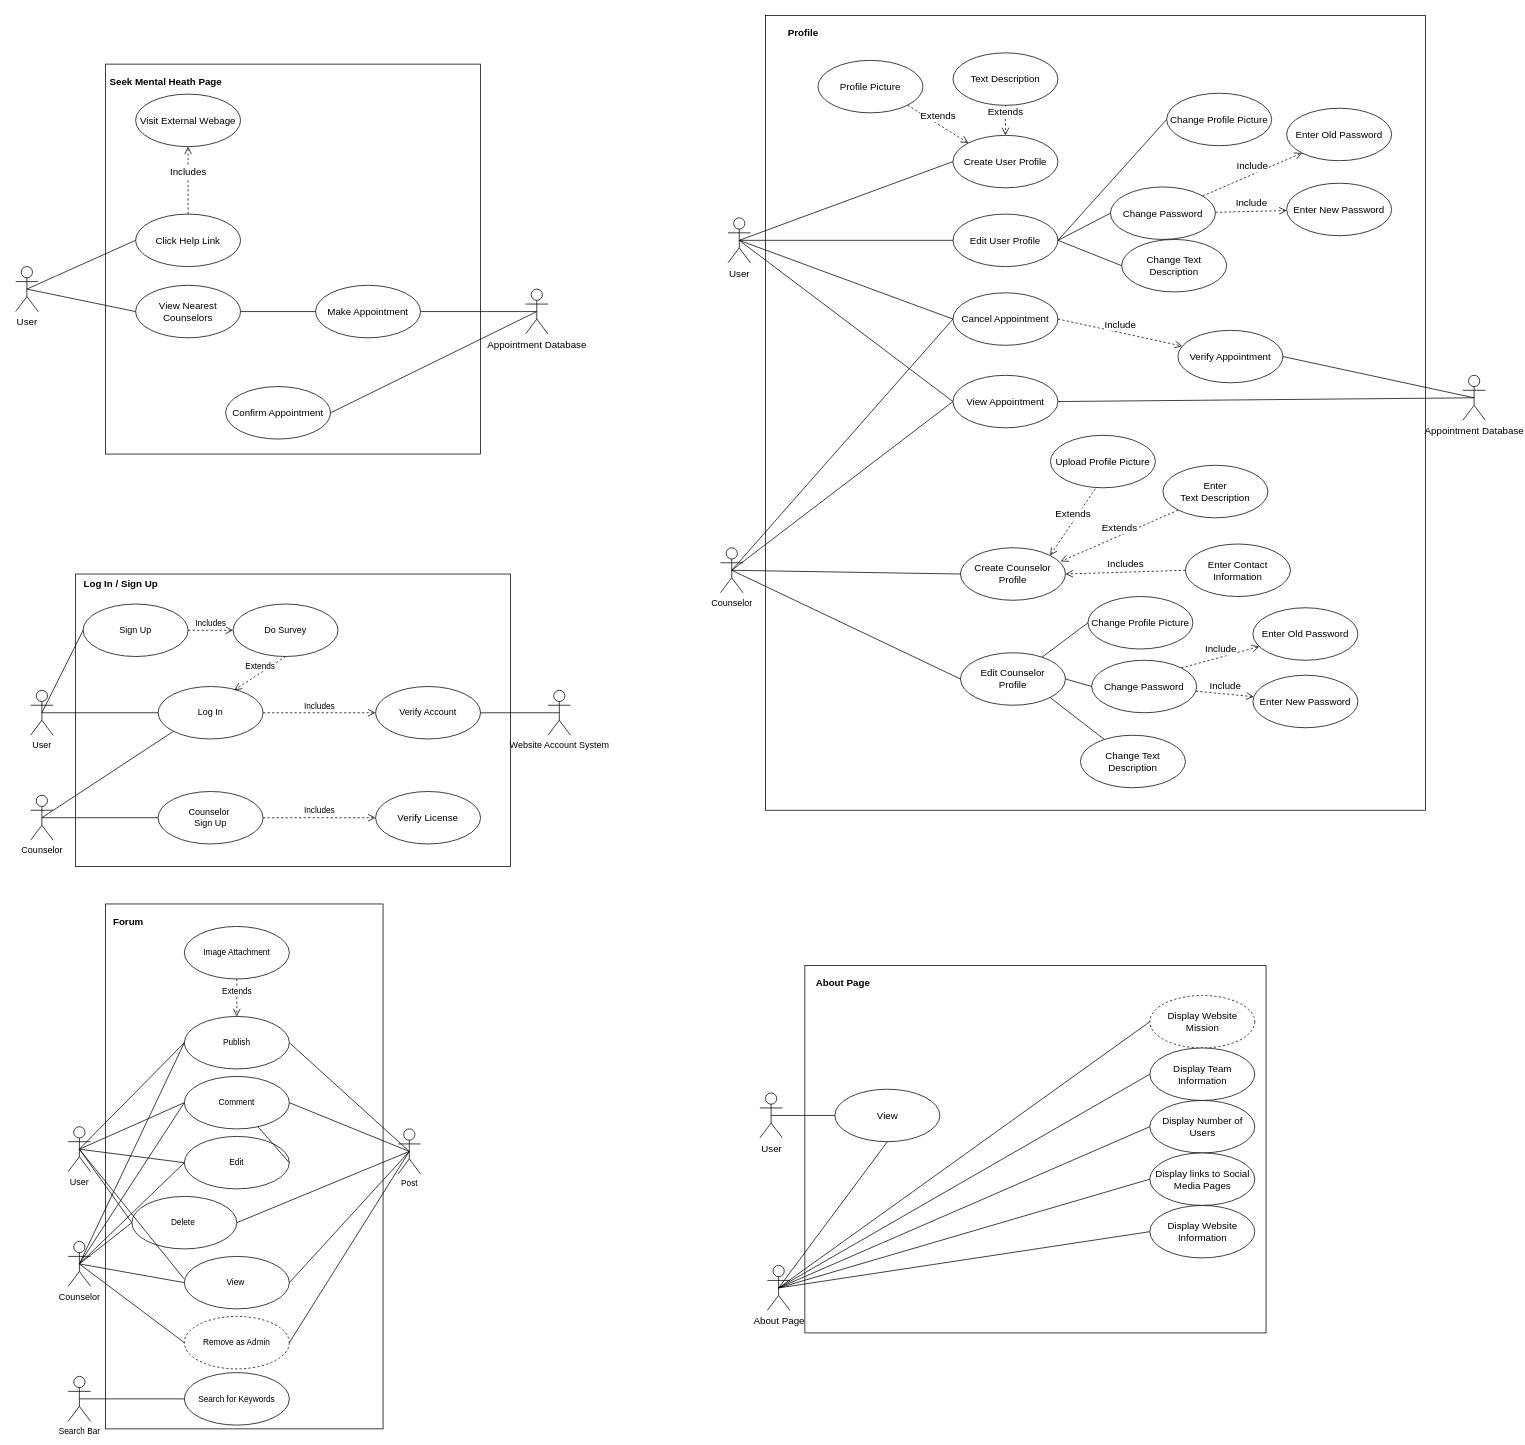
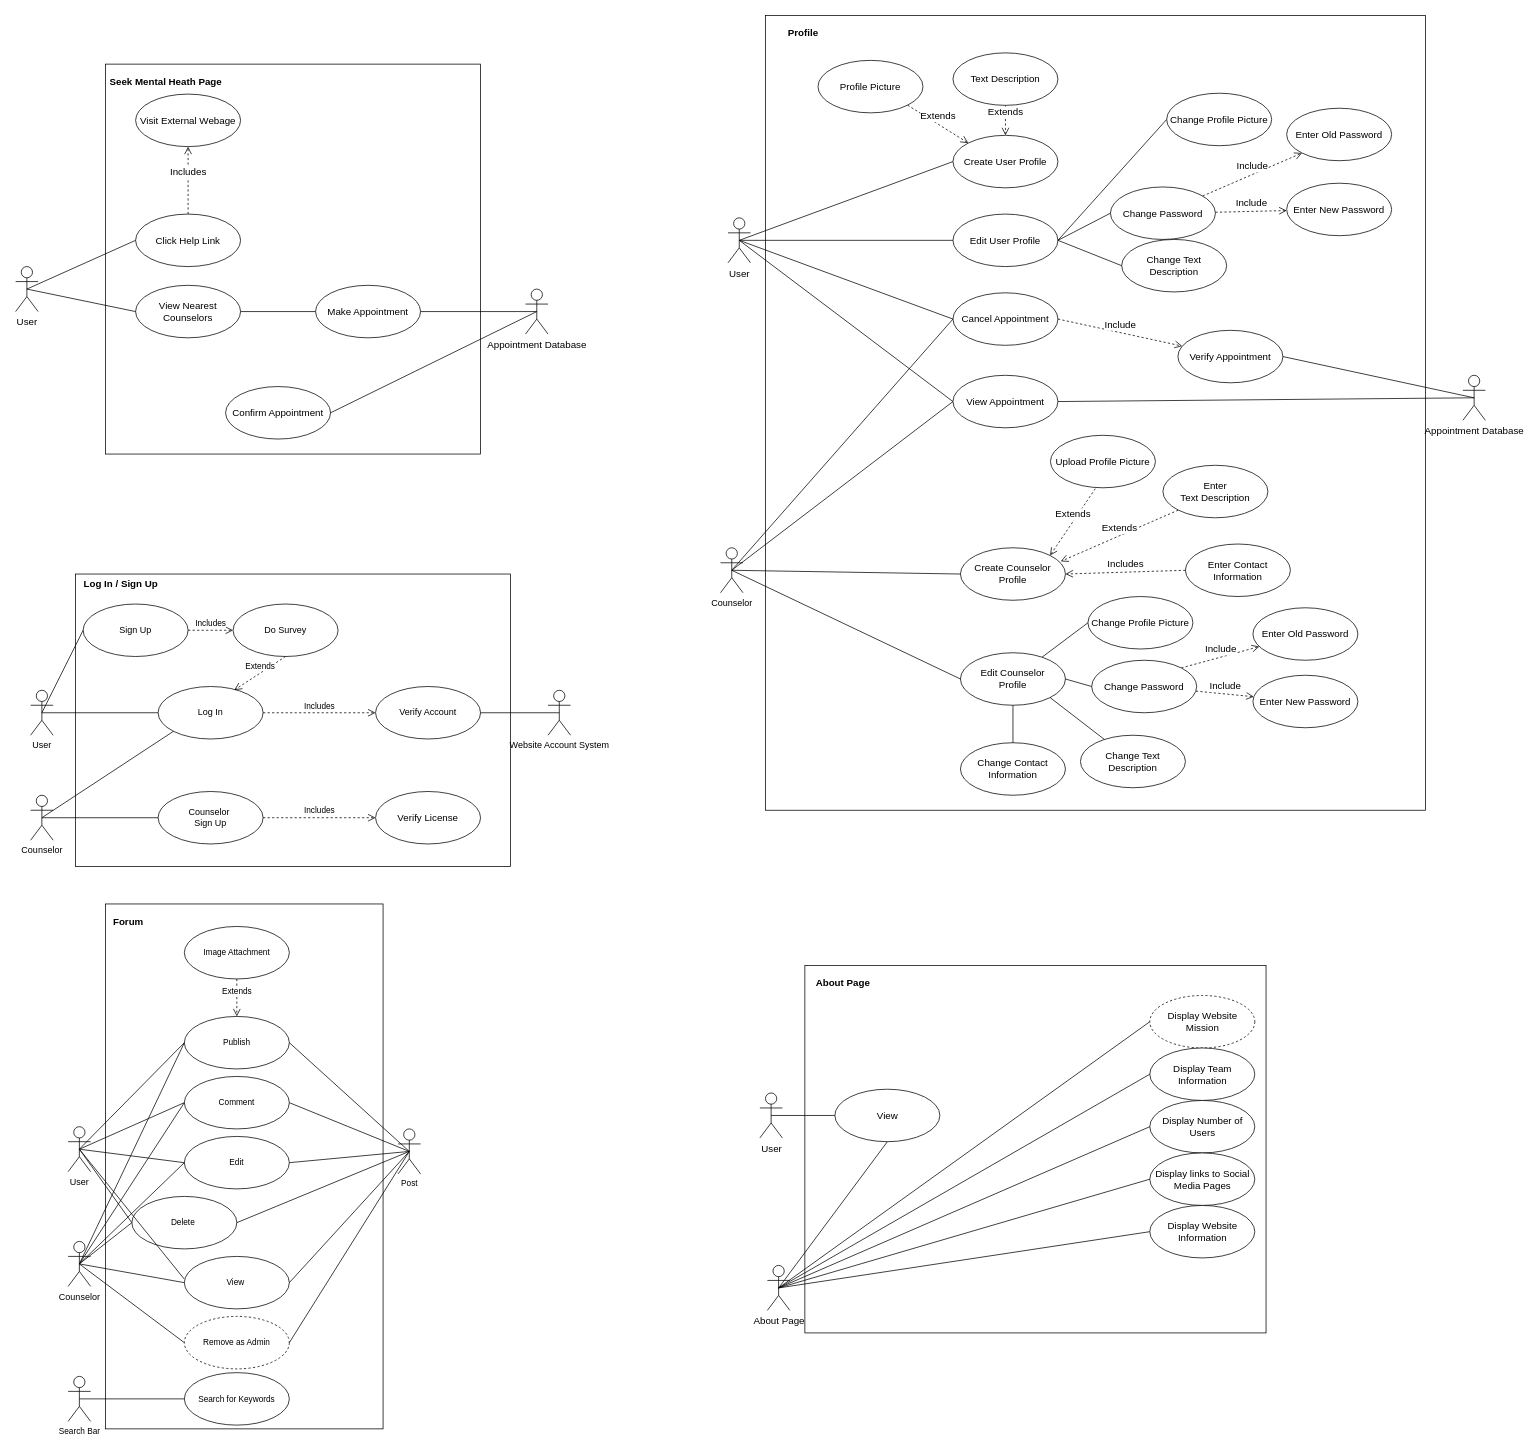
none -> (1013, 724)
none -> (1013, 769)
(274, 1145) -> (346, 1158)
